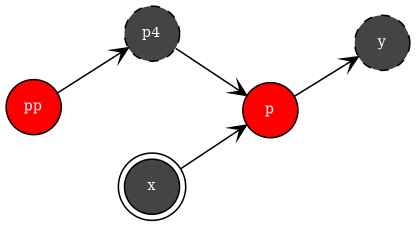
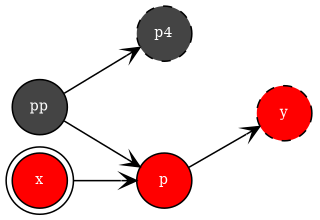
(382, 43) -> (284, 113)
(205, 68) -> (95, 140)
(34, 107) -> (40, 107)
(152, 187) -> (40, 181)
